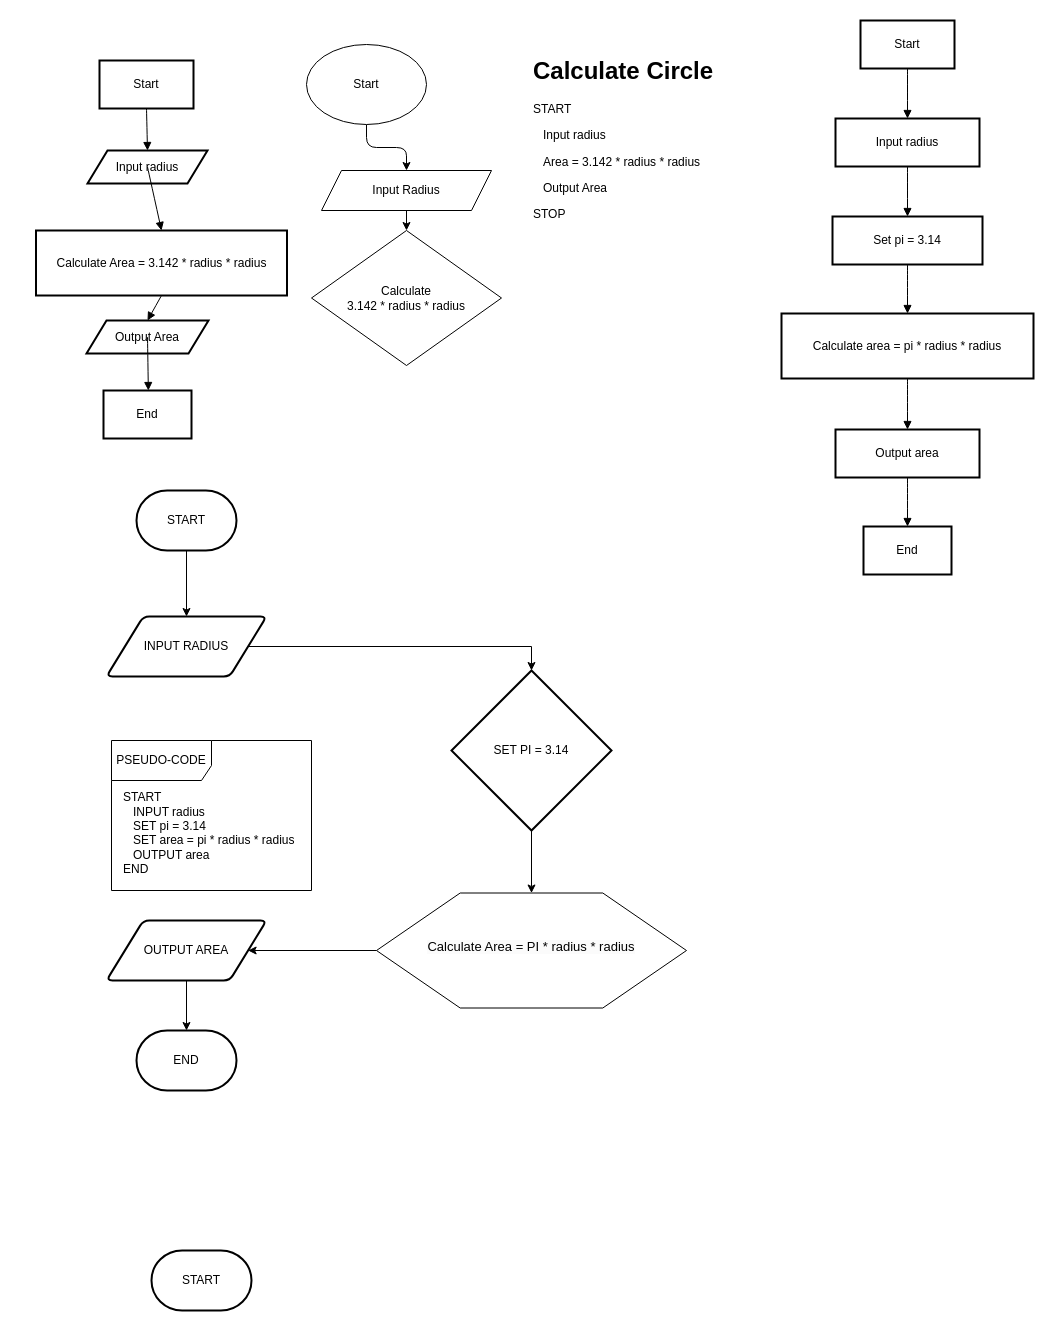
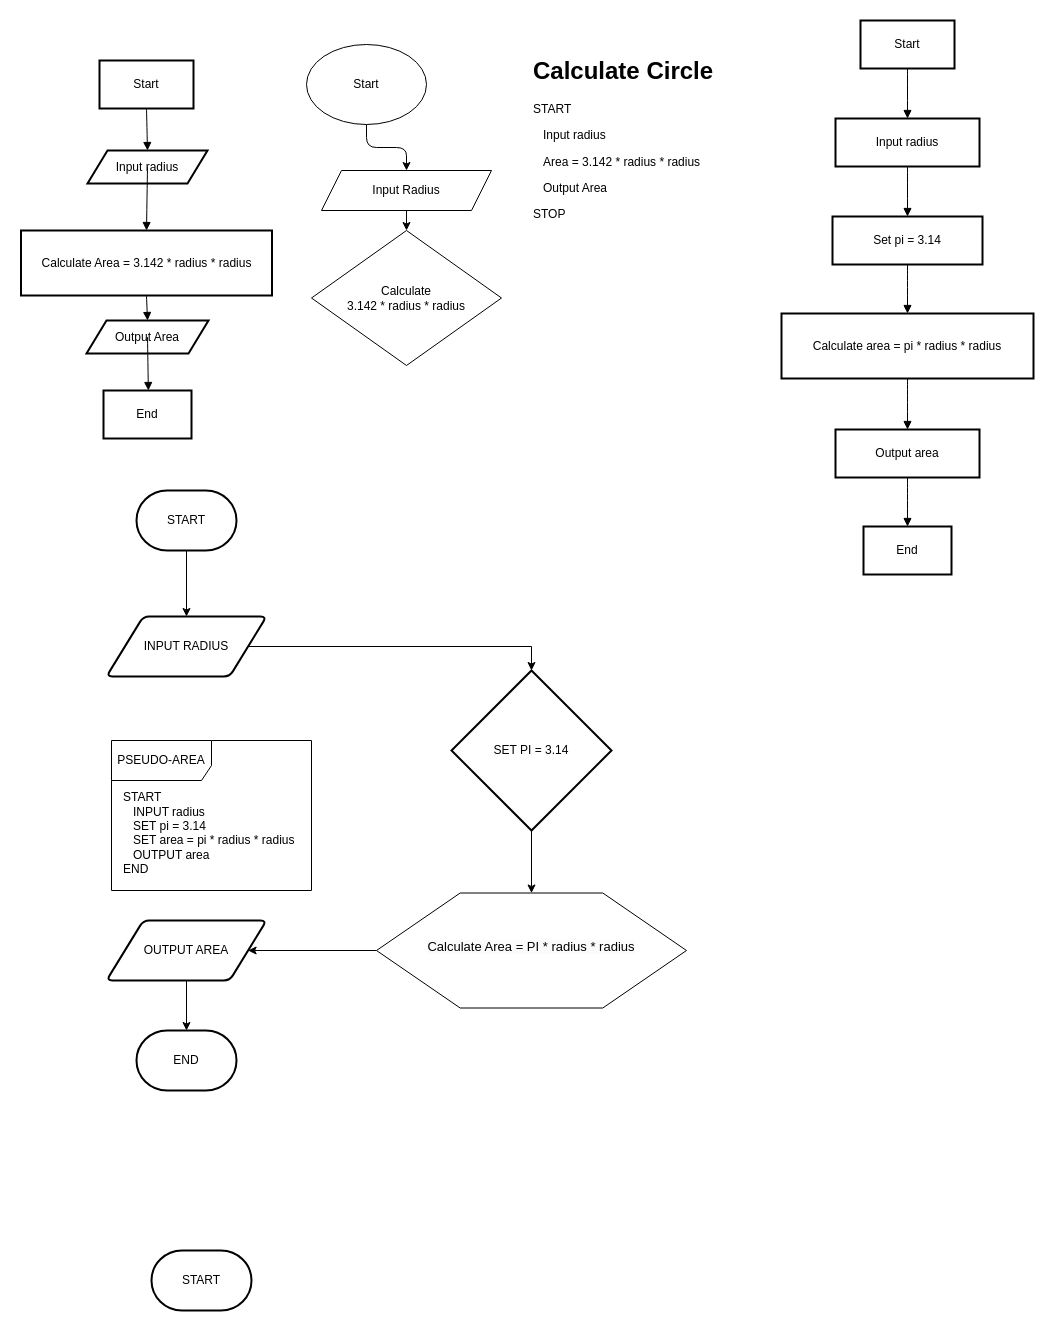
(162, 263) -> (147, 263)
(162, 761) -> (162, 761)
